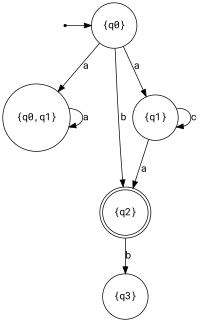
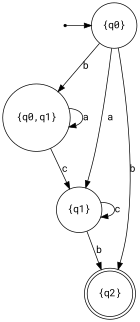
(86, 66) -> (86, 66)
none -> (59, 165)
(144, 169) -> (99, 250)
(125, 297) -> none
